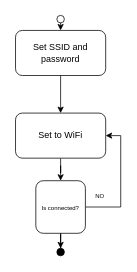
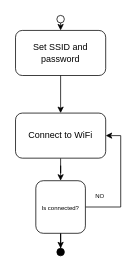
(60, 135) -> (60, 135)
